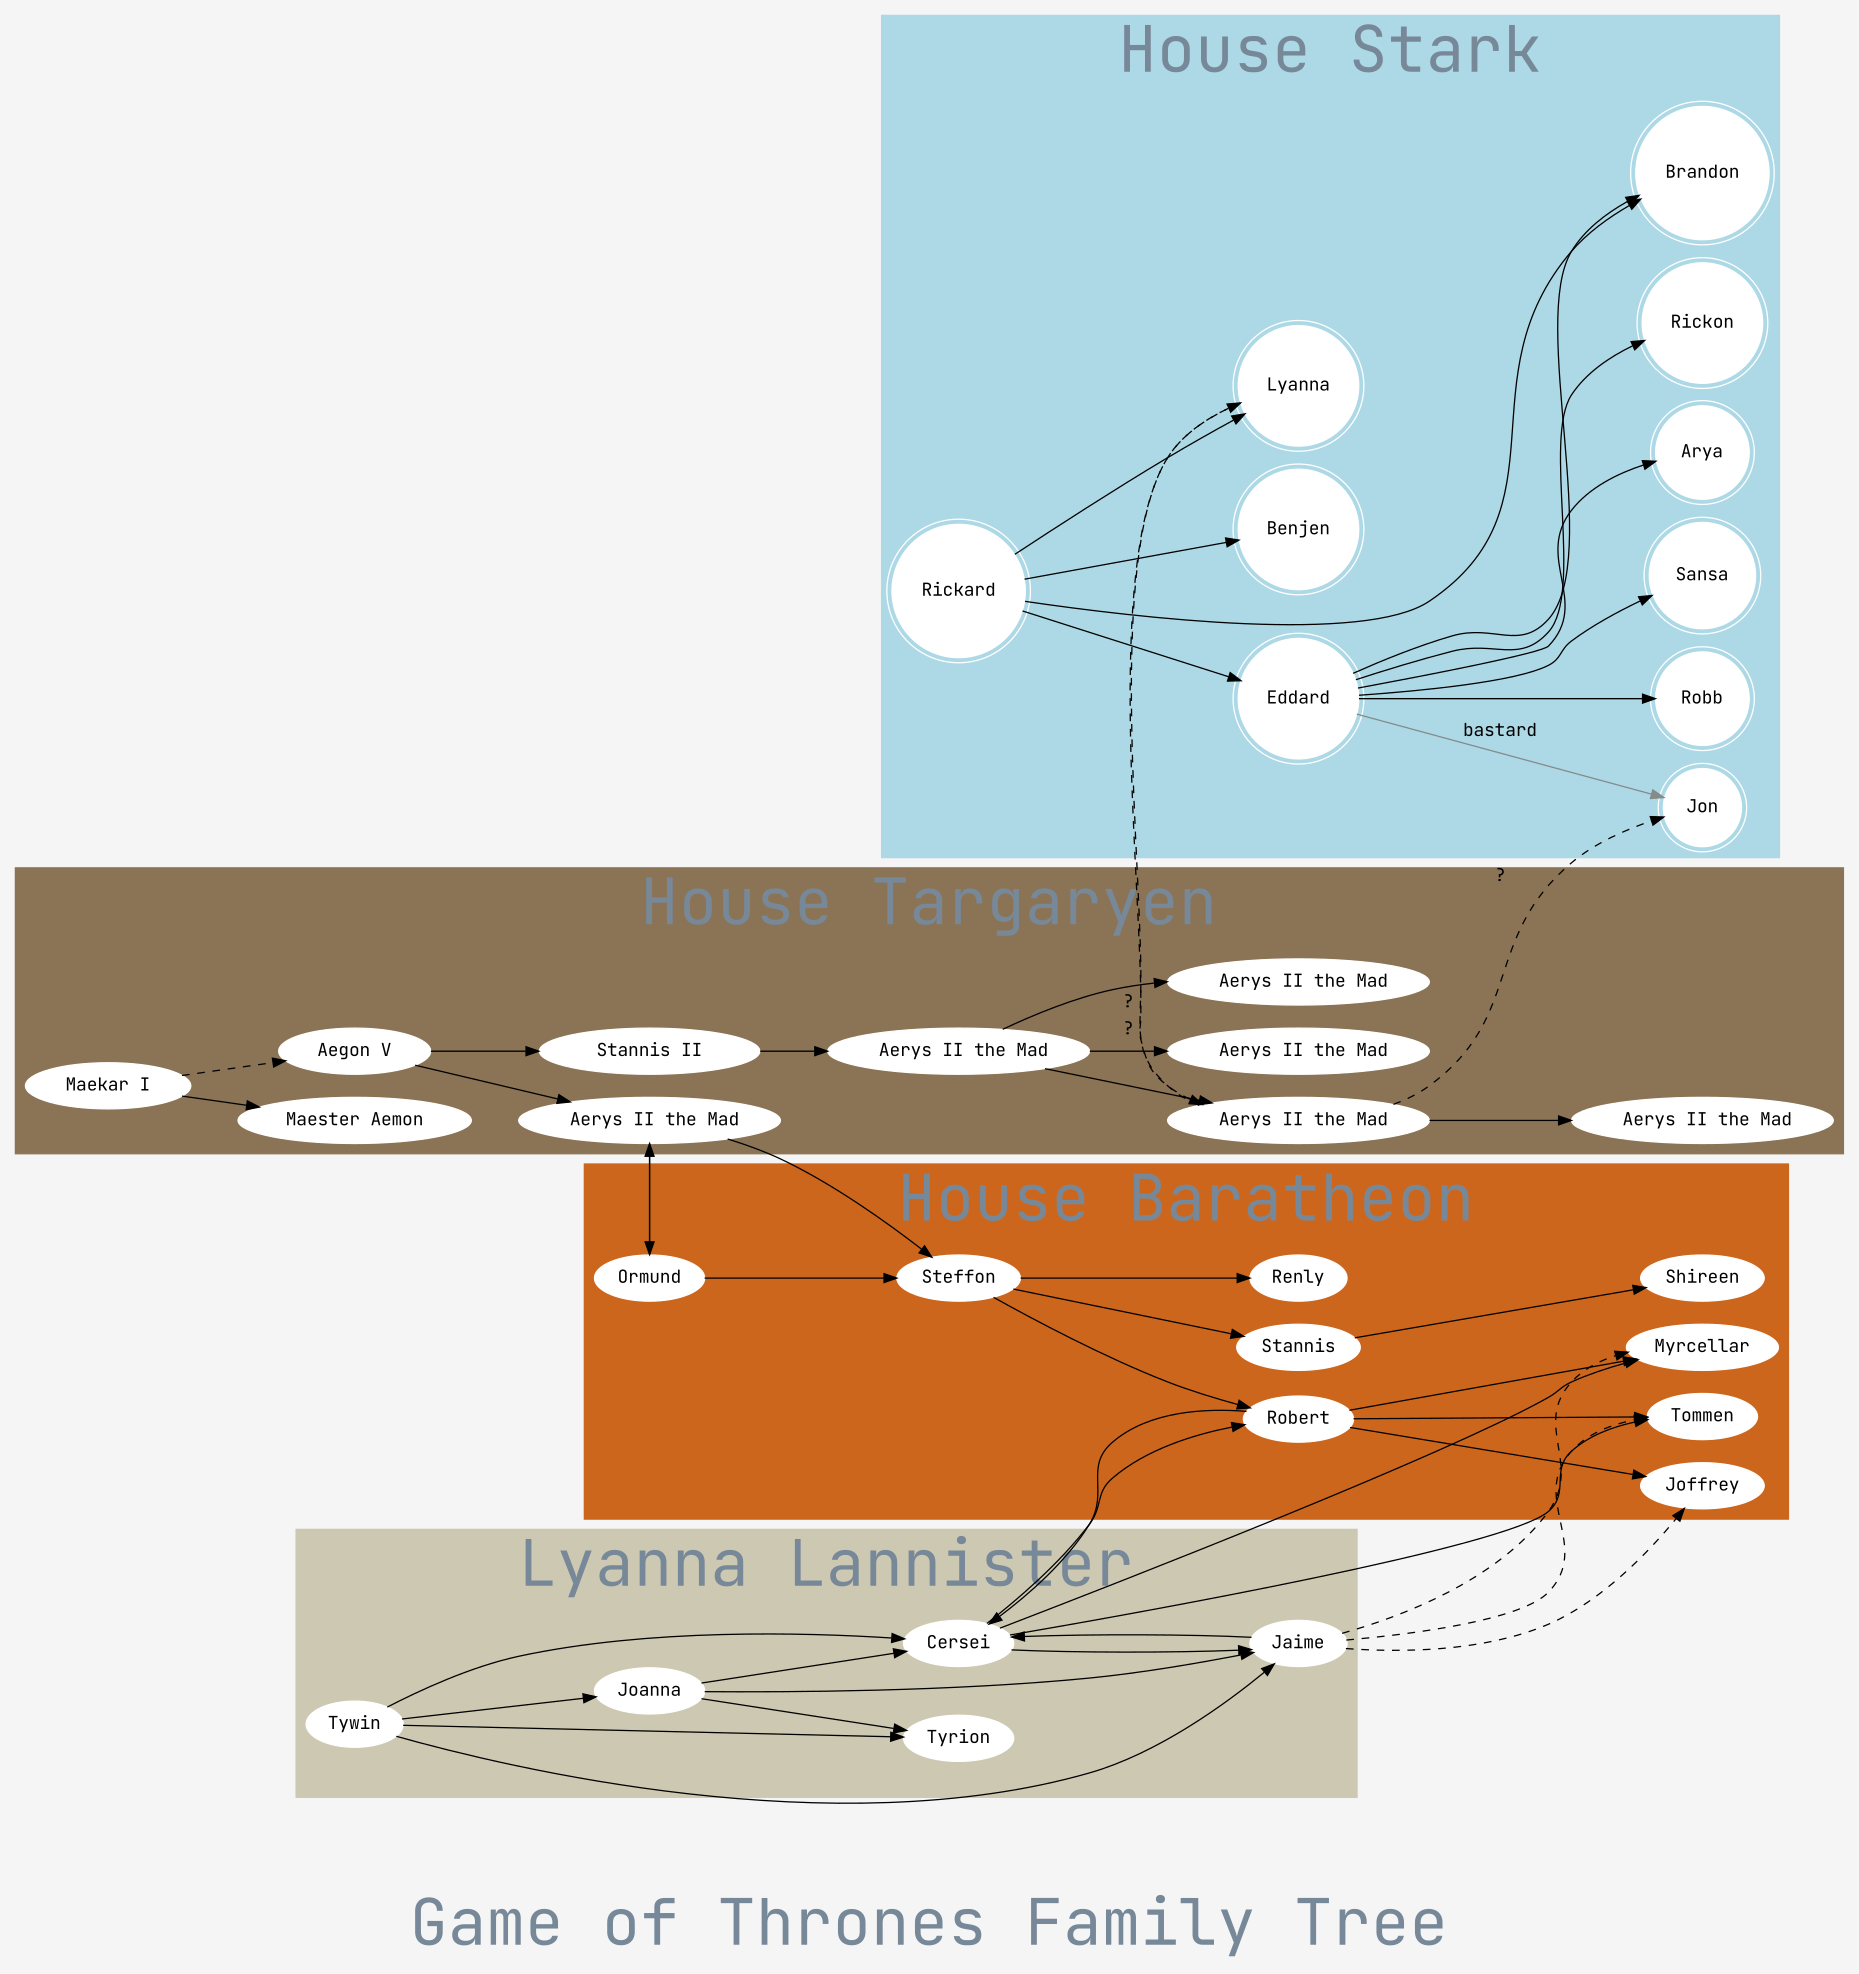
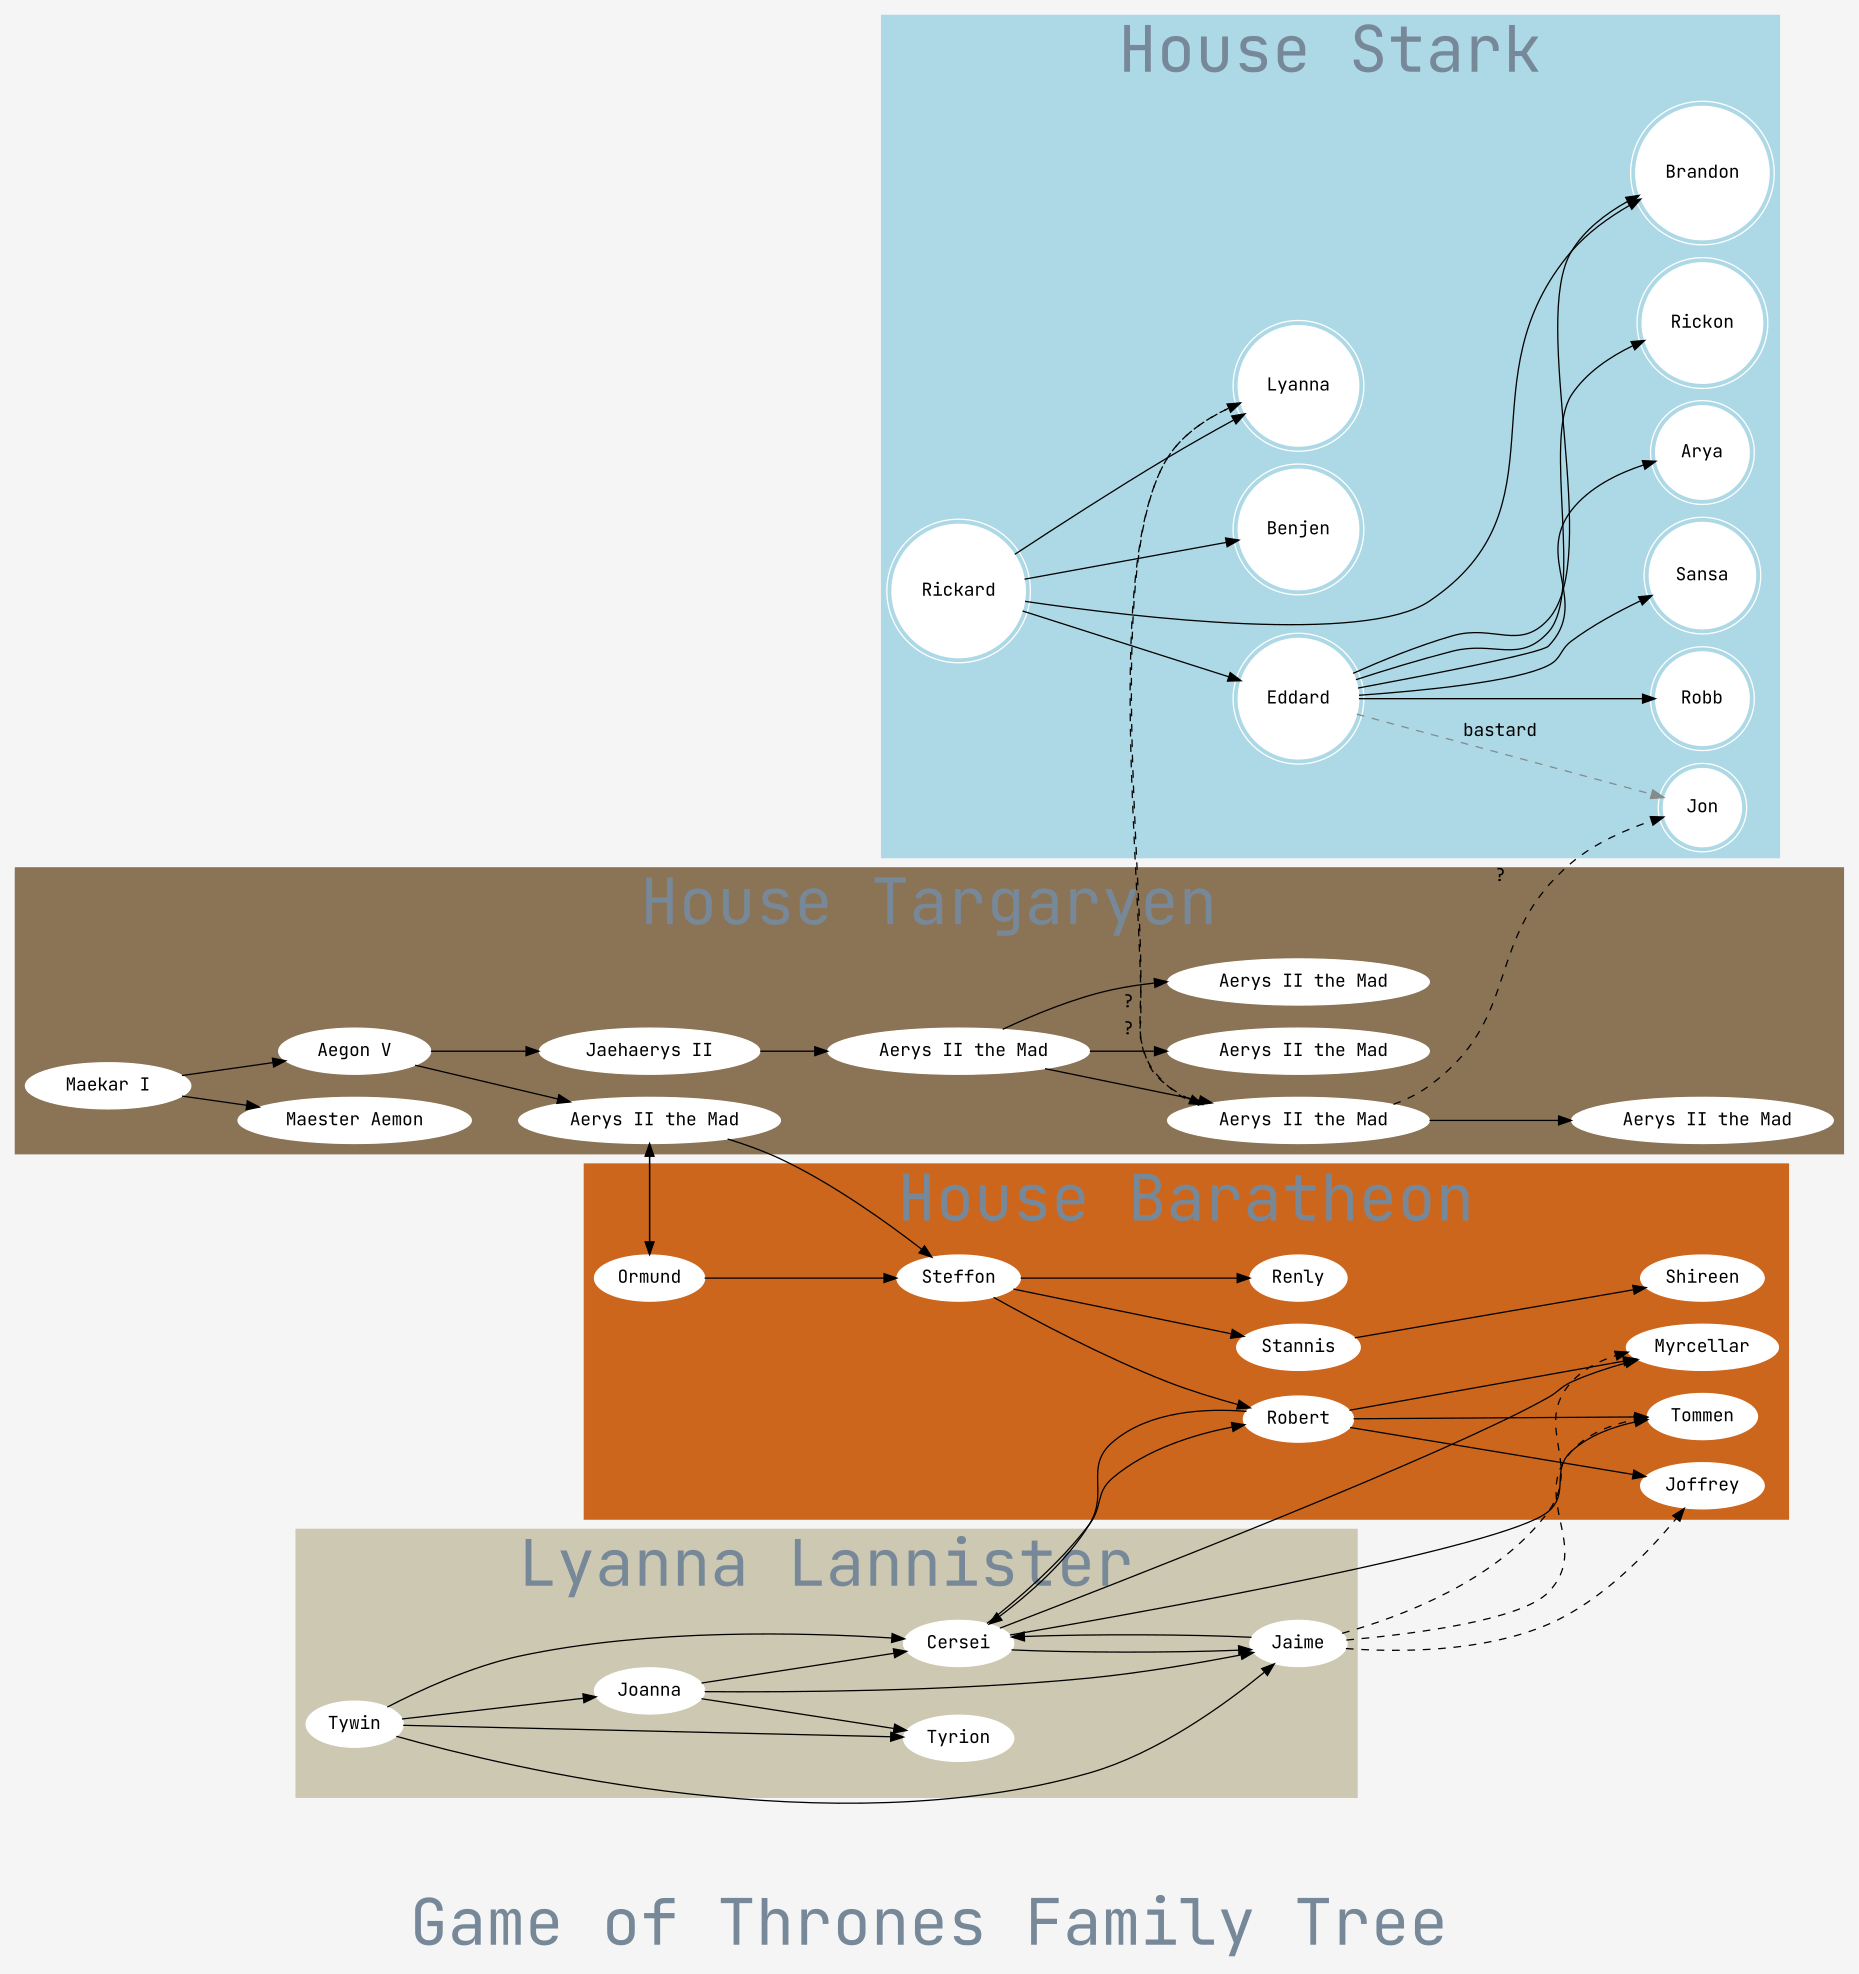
(1504, 754) -> (1504, 754)
(650, 1051) -> (650, 1051)
(227, 1069) -> (227, 1069)
